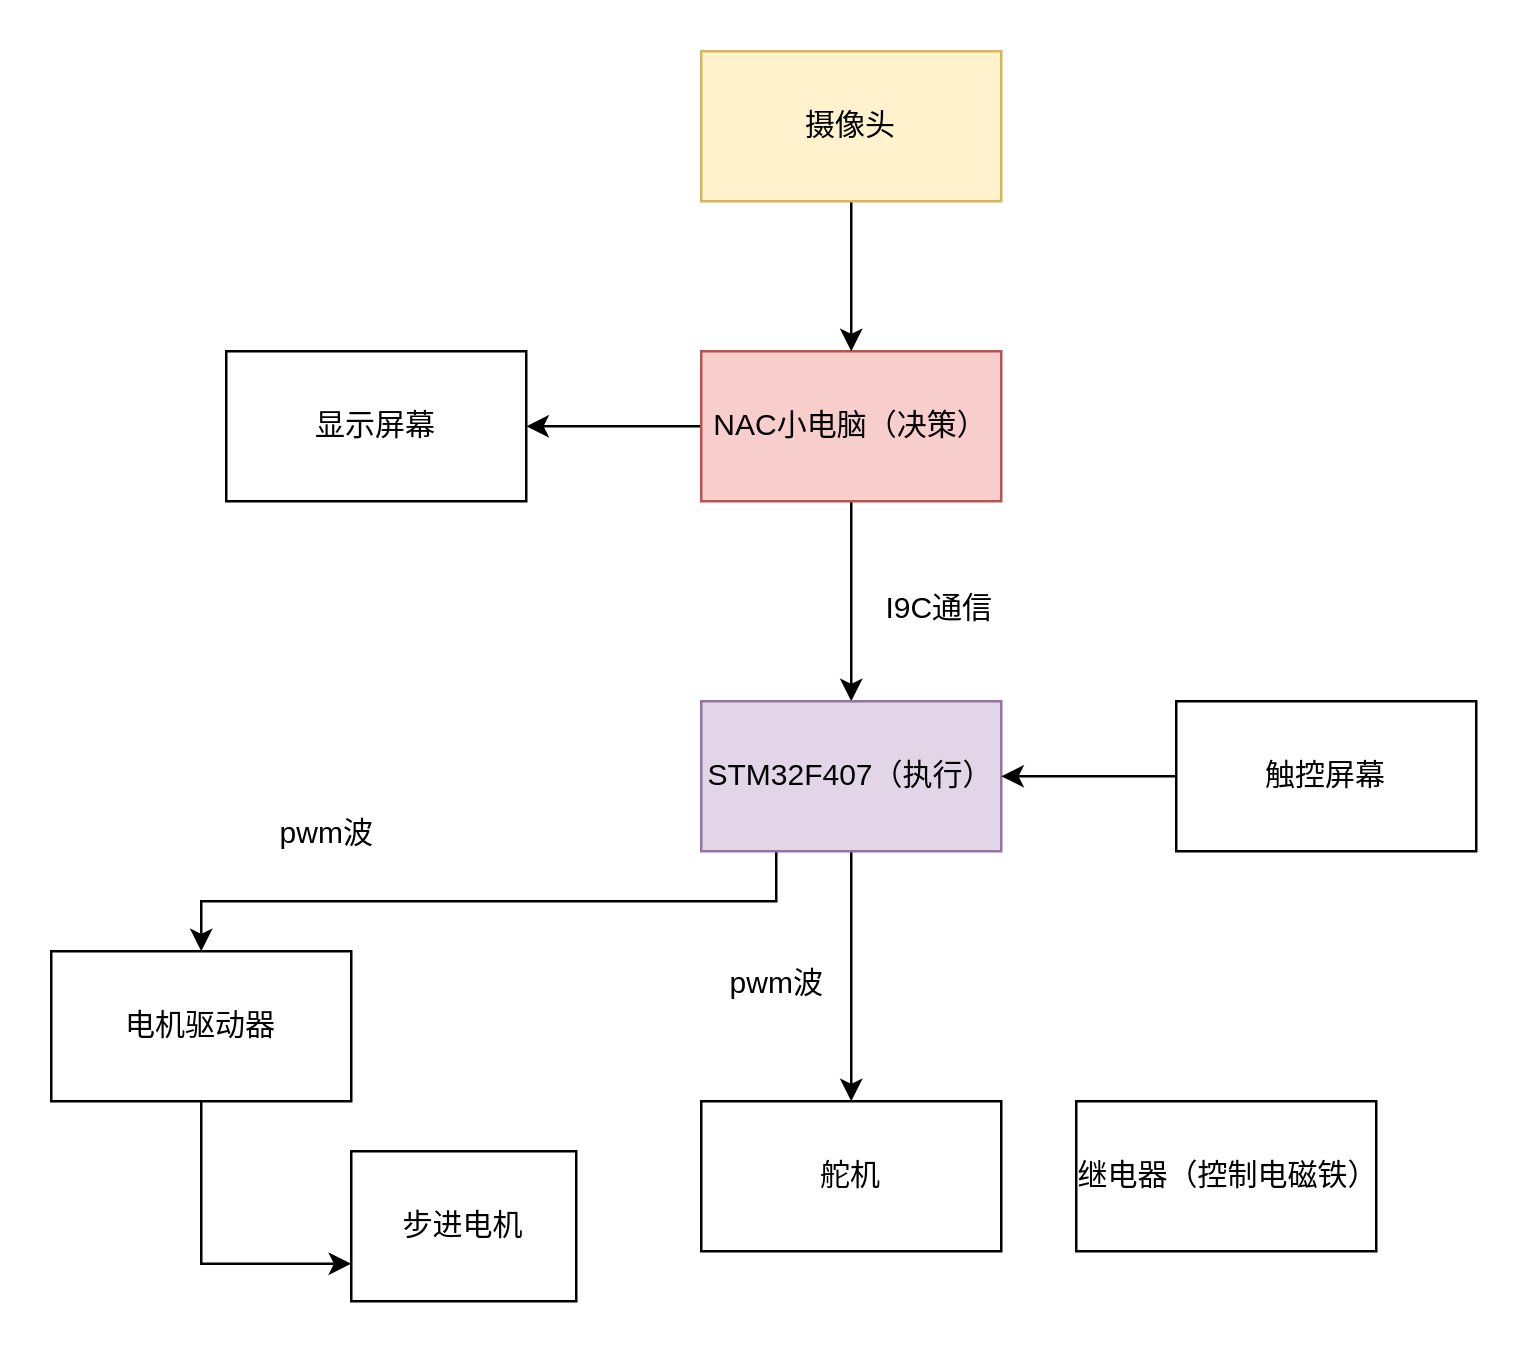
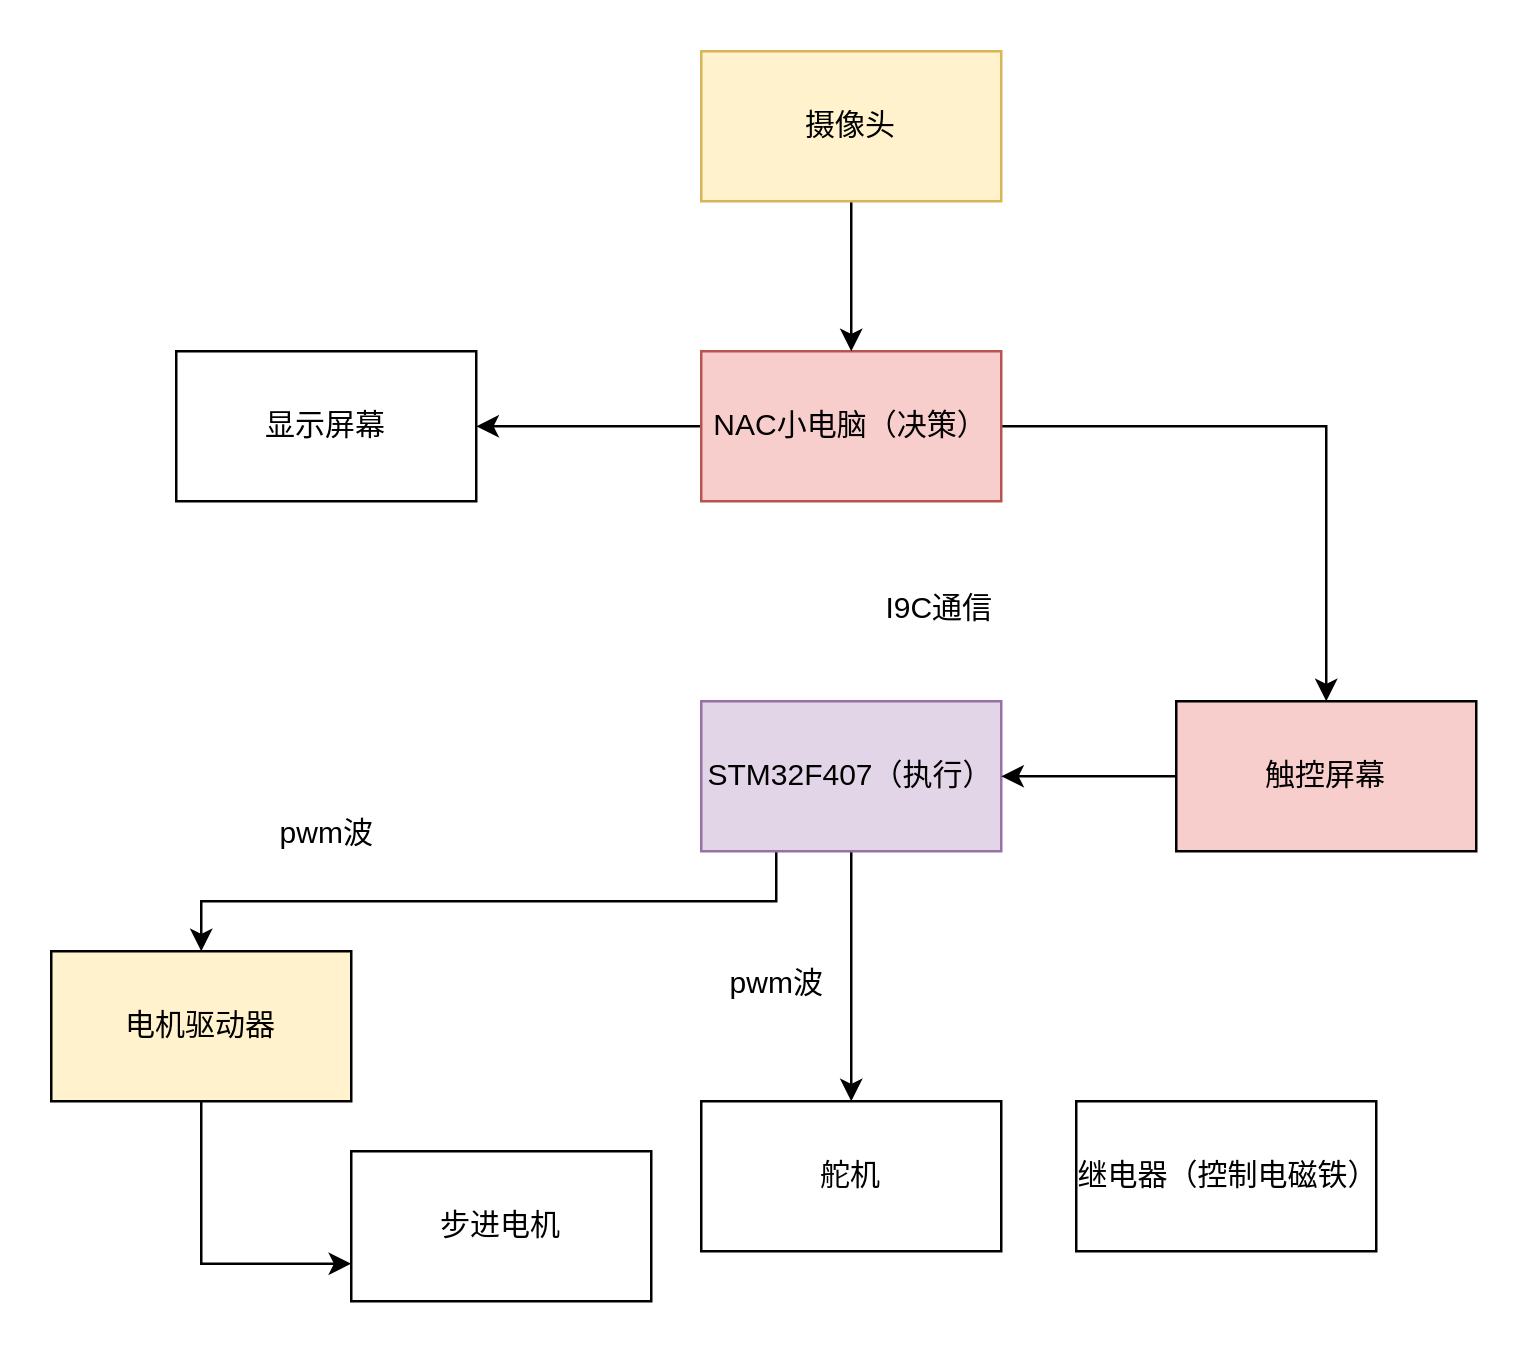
(376, 426) -> (326, 426)
(851, 593) -> (1293, 426)
(1326, 776) -> (1326, 776)
(201, 1026) -> (201, 1026)
(464, 1226) -> (501, 1226)
